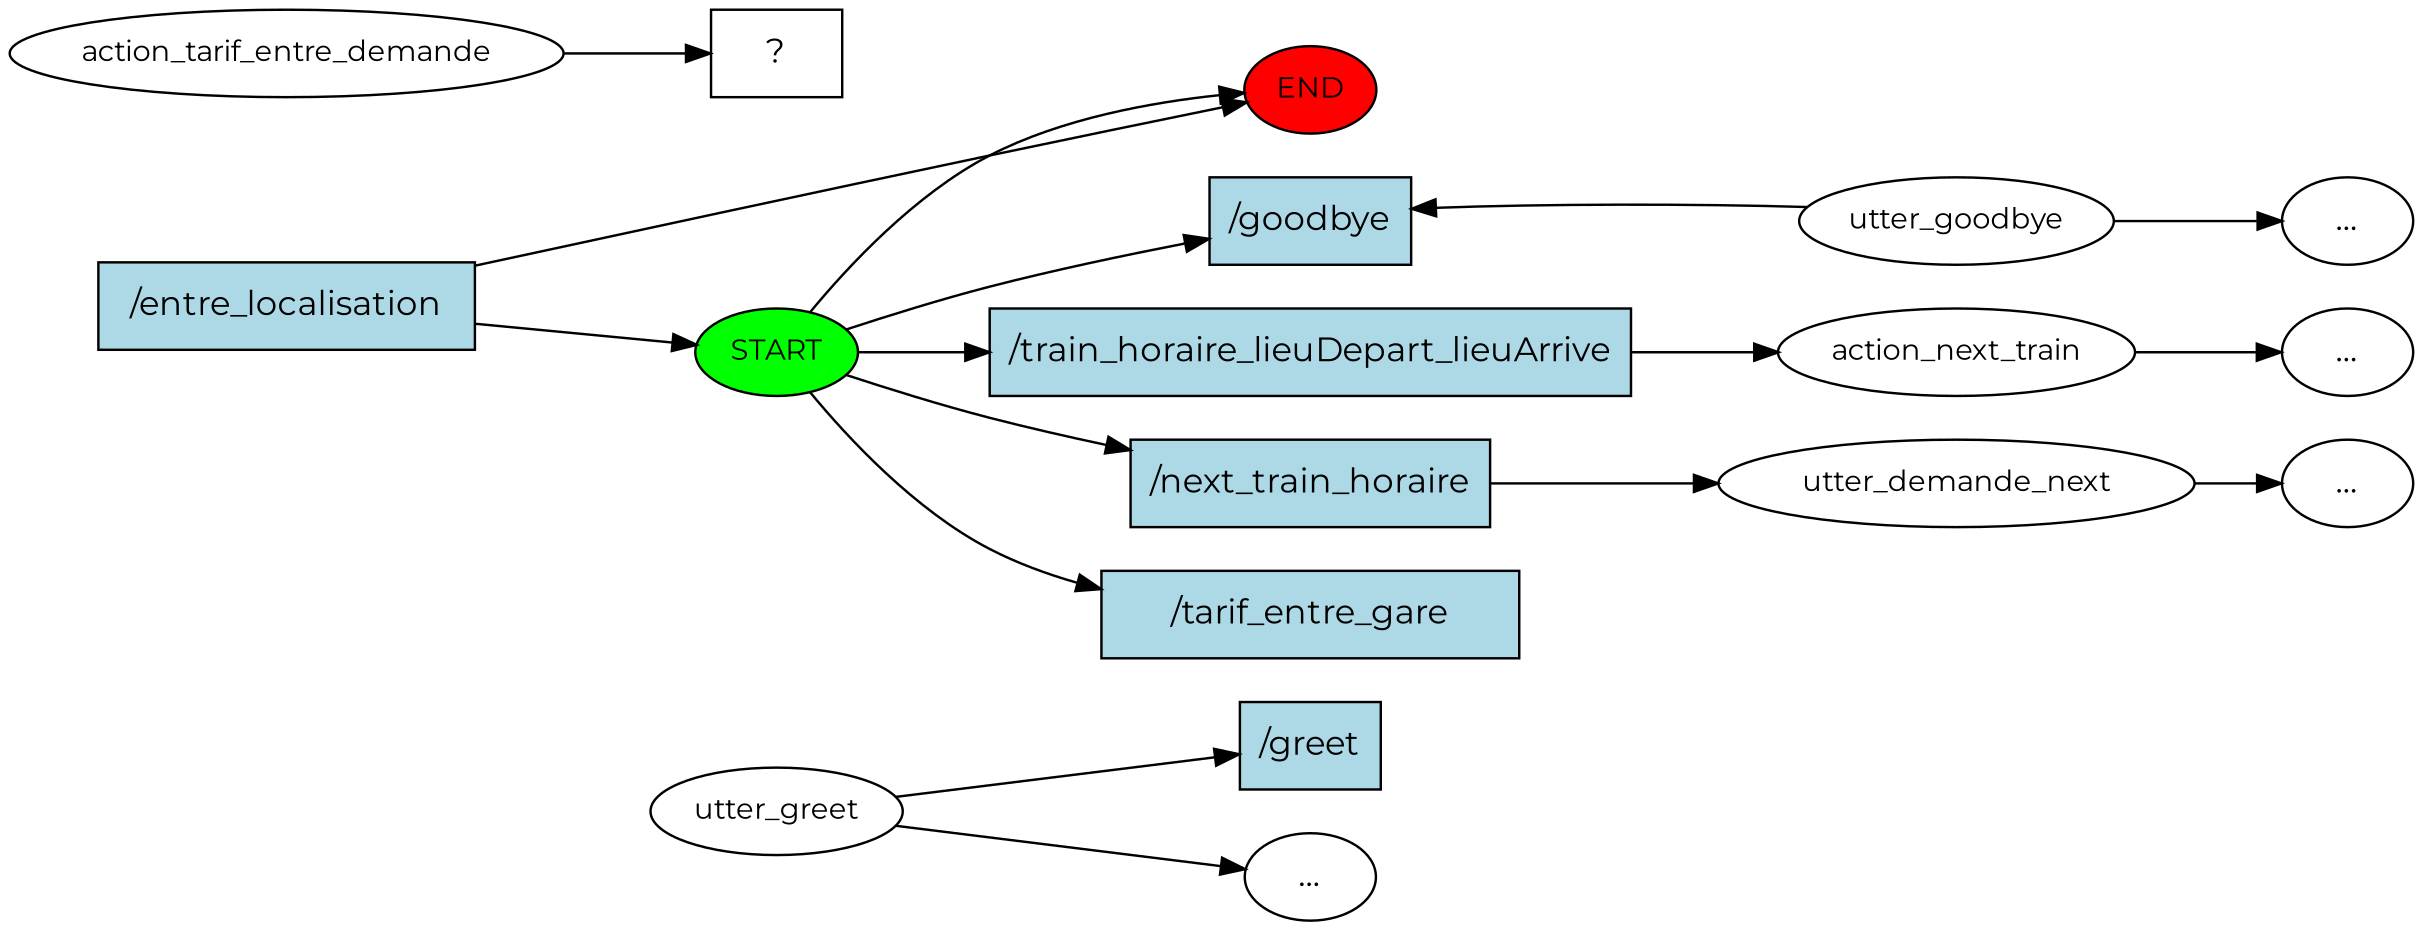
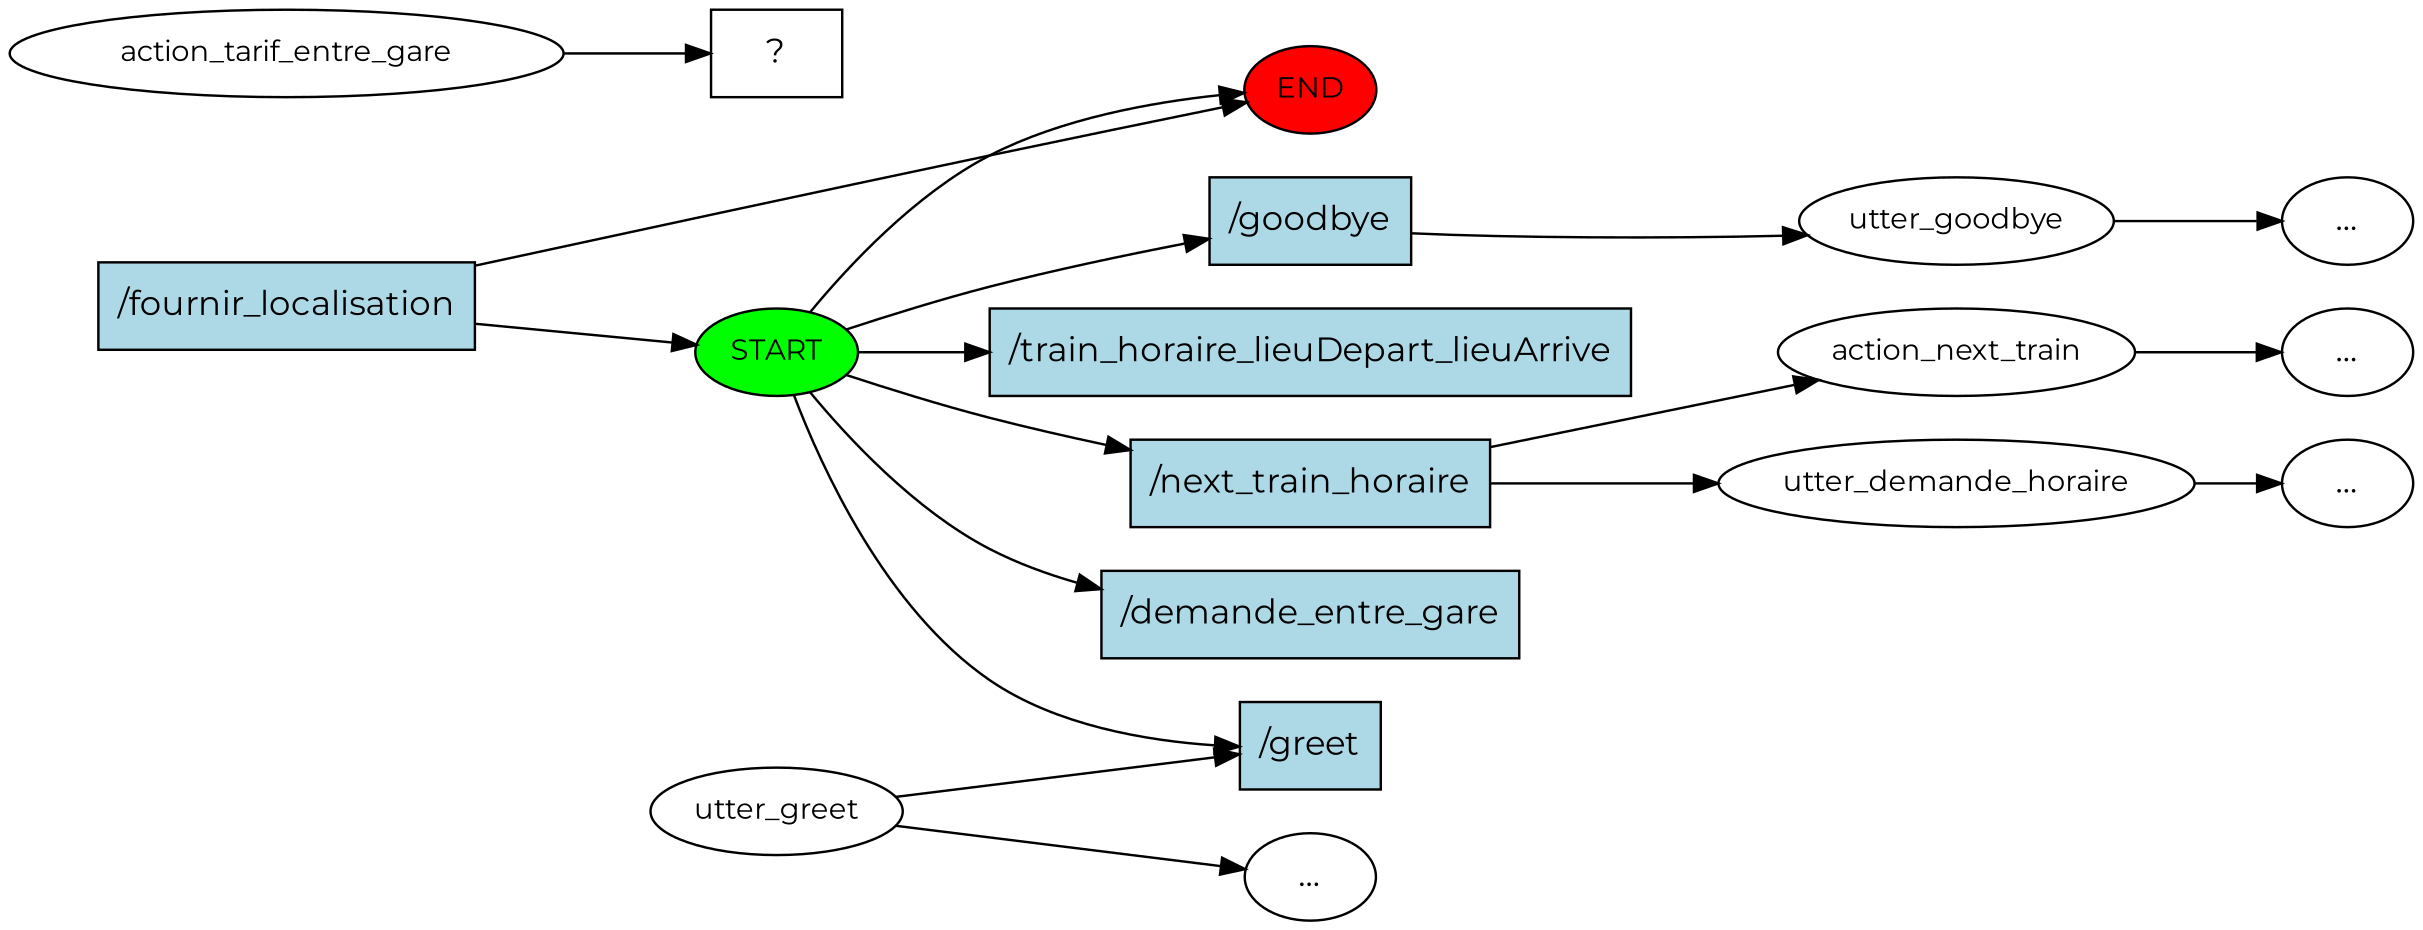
(287, 53) -> (287, 53)
(1622, 205) -> (1597, 237)
(287, 306) -> (287, 306)
(1692, 352) -> (1643, 416)
(1956, 483) -> (1956, 483)
(1310, 615) -> (1310, 615)
none -> (946, 644)
